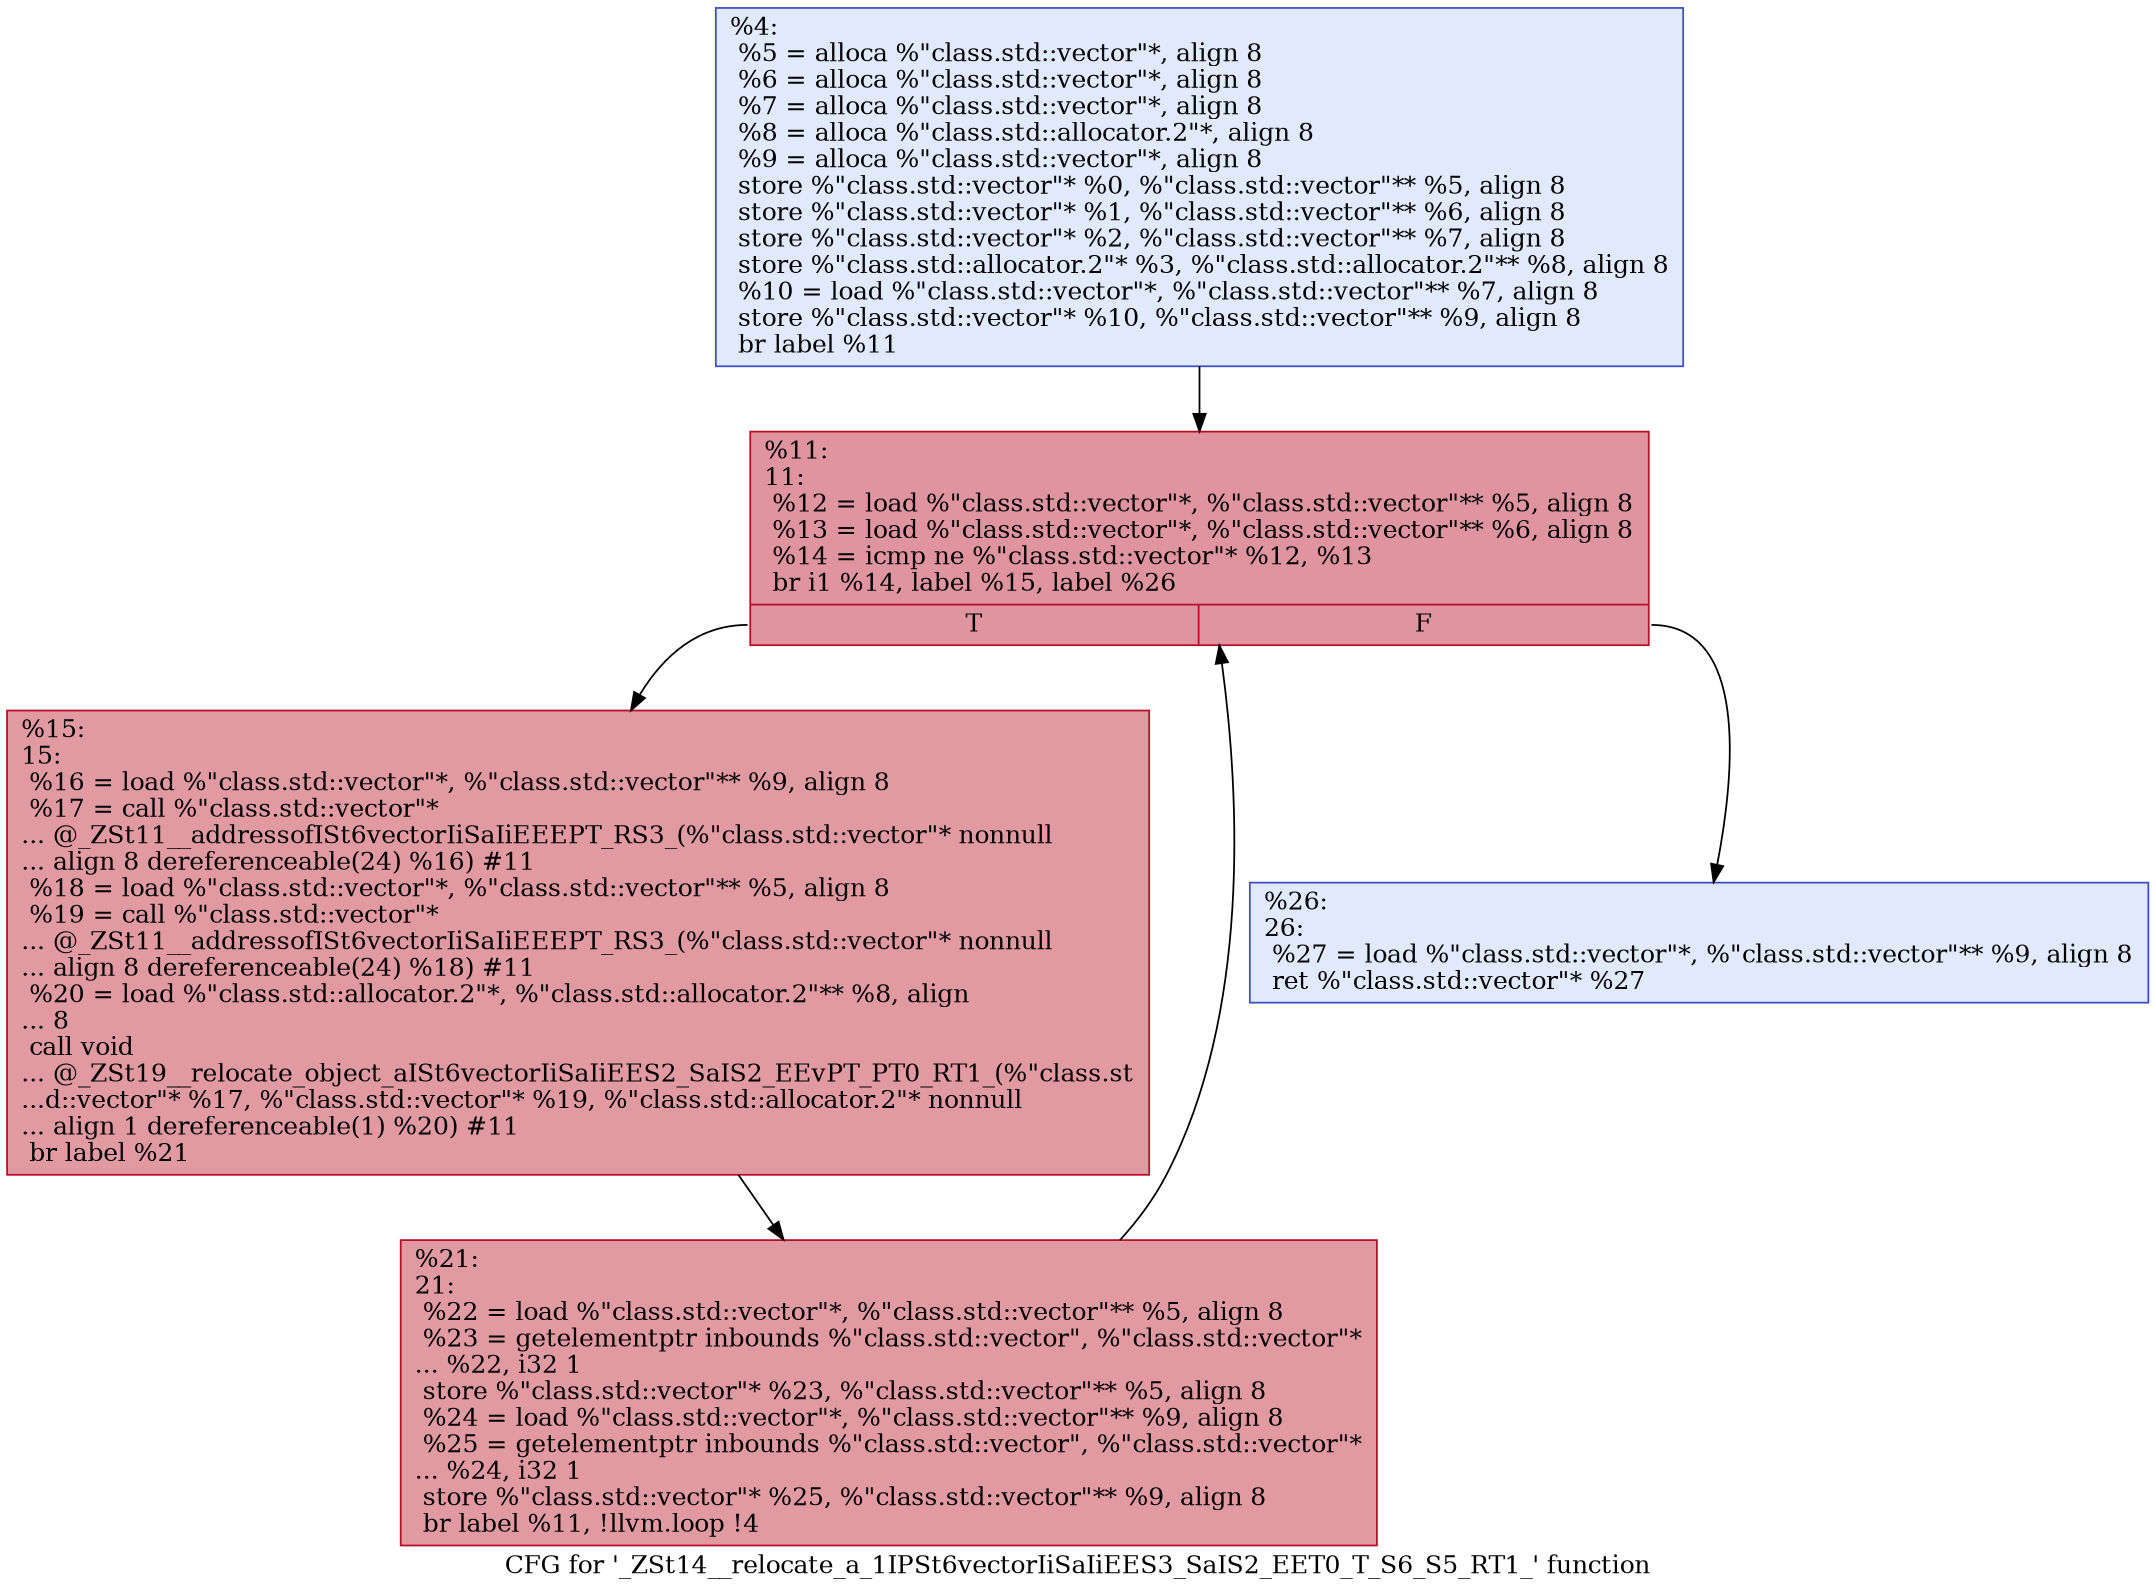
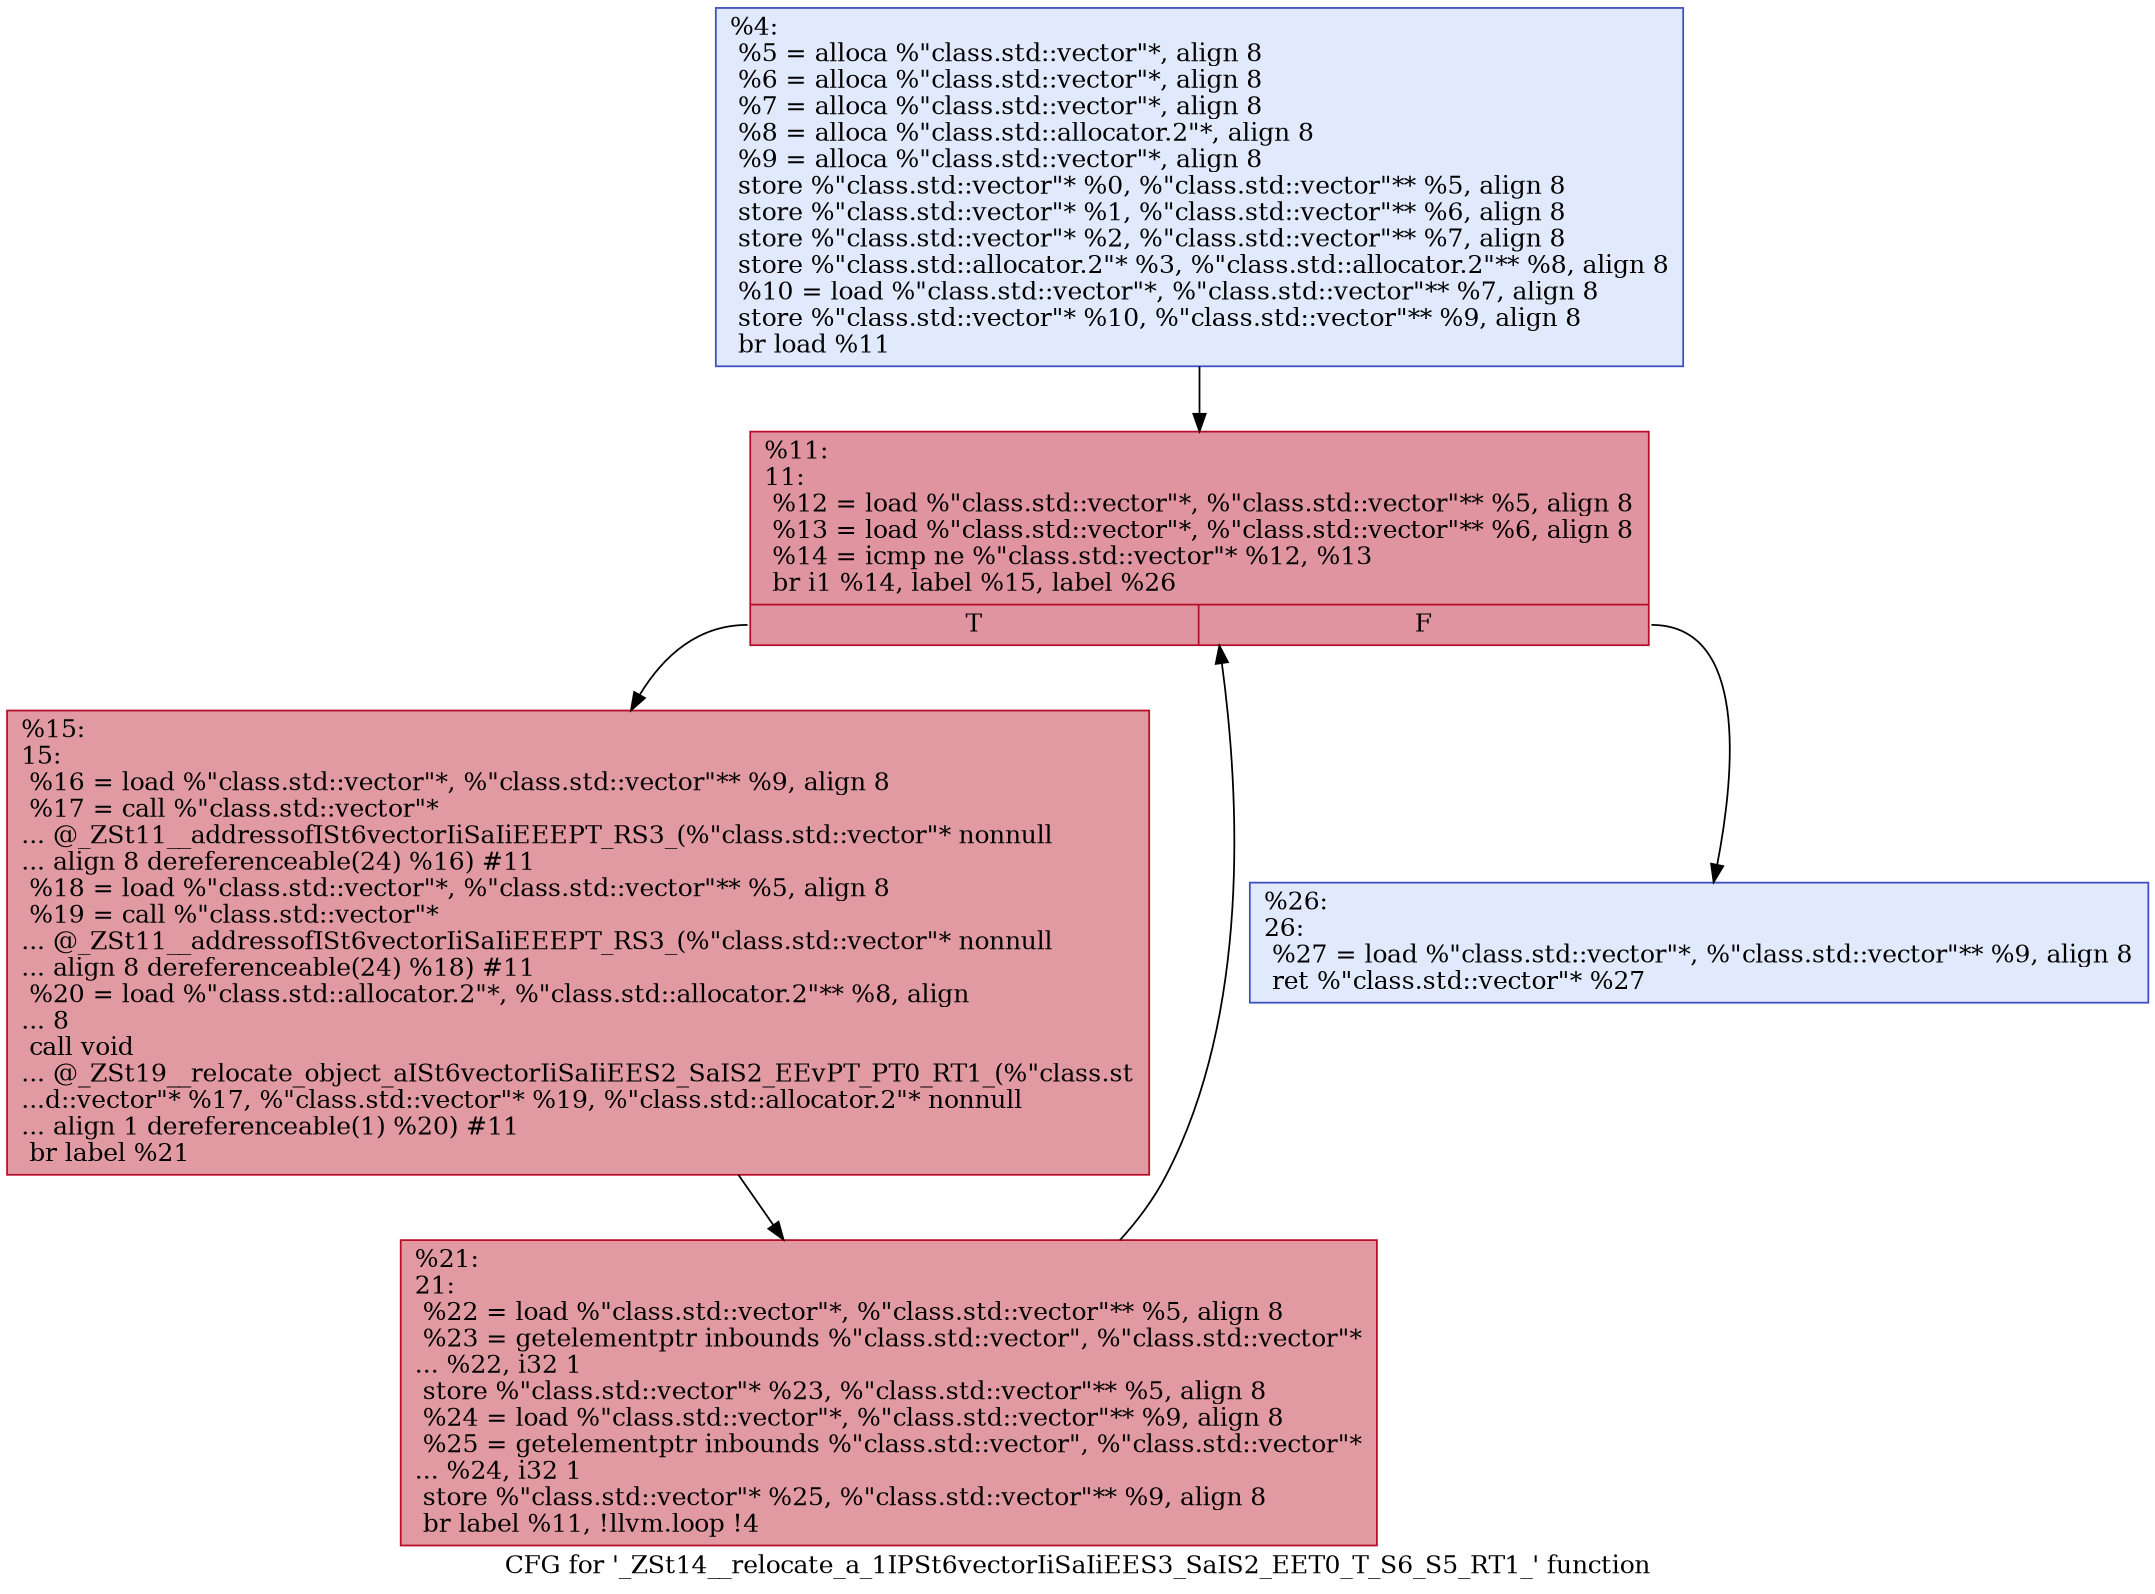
(815, 345) -> (810, 345)
